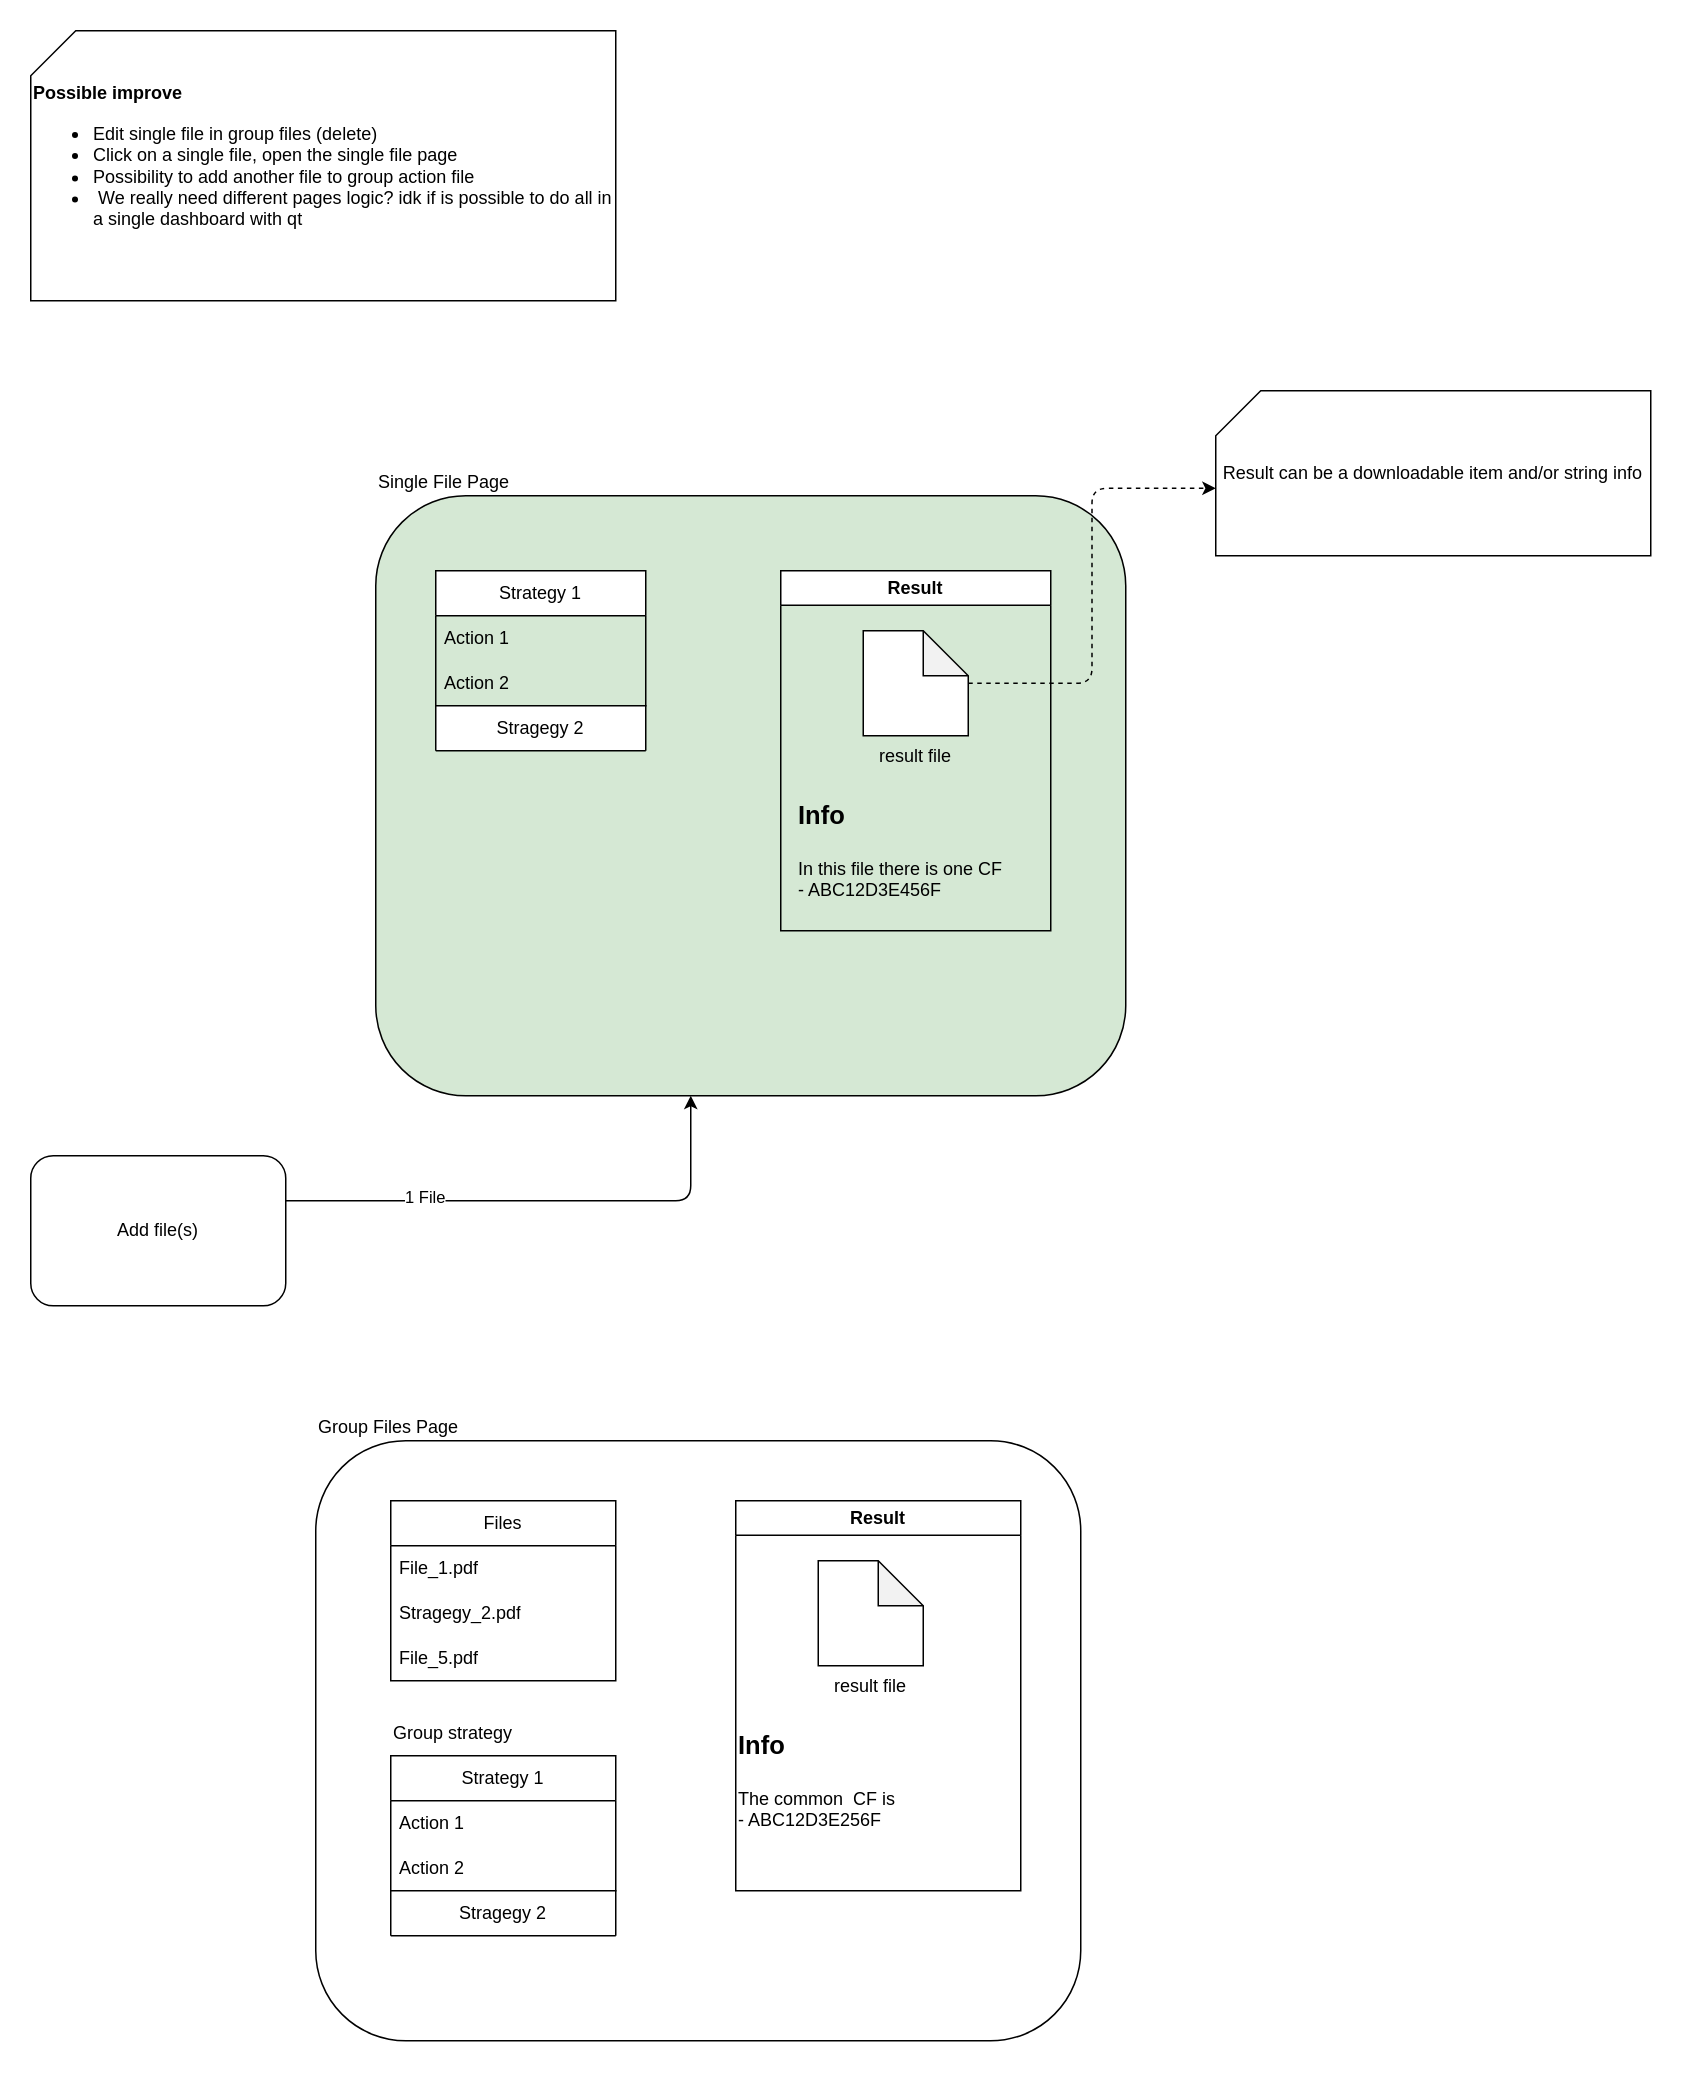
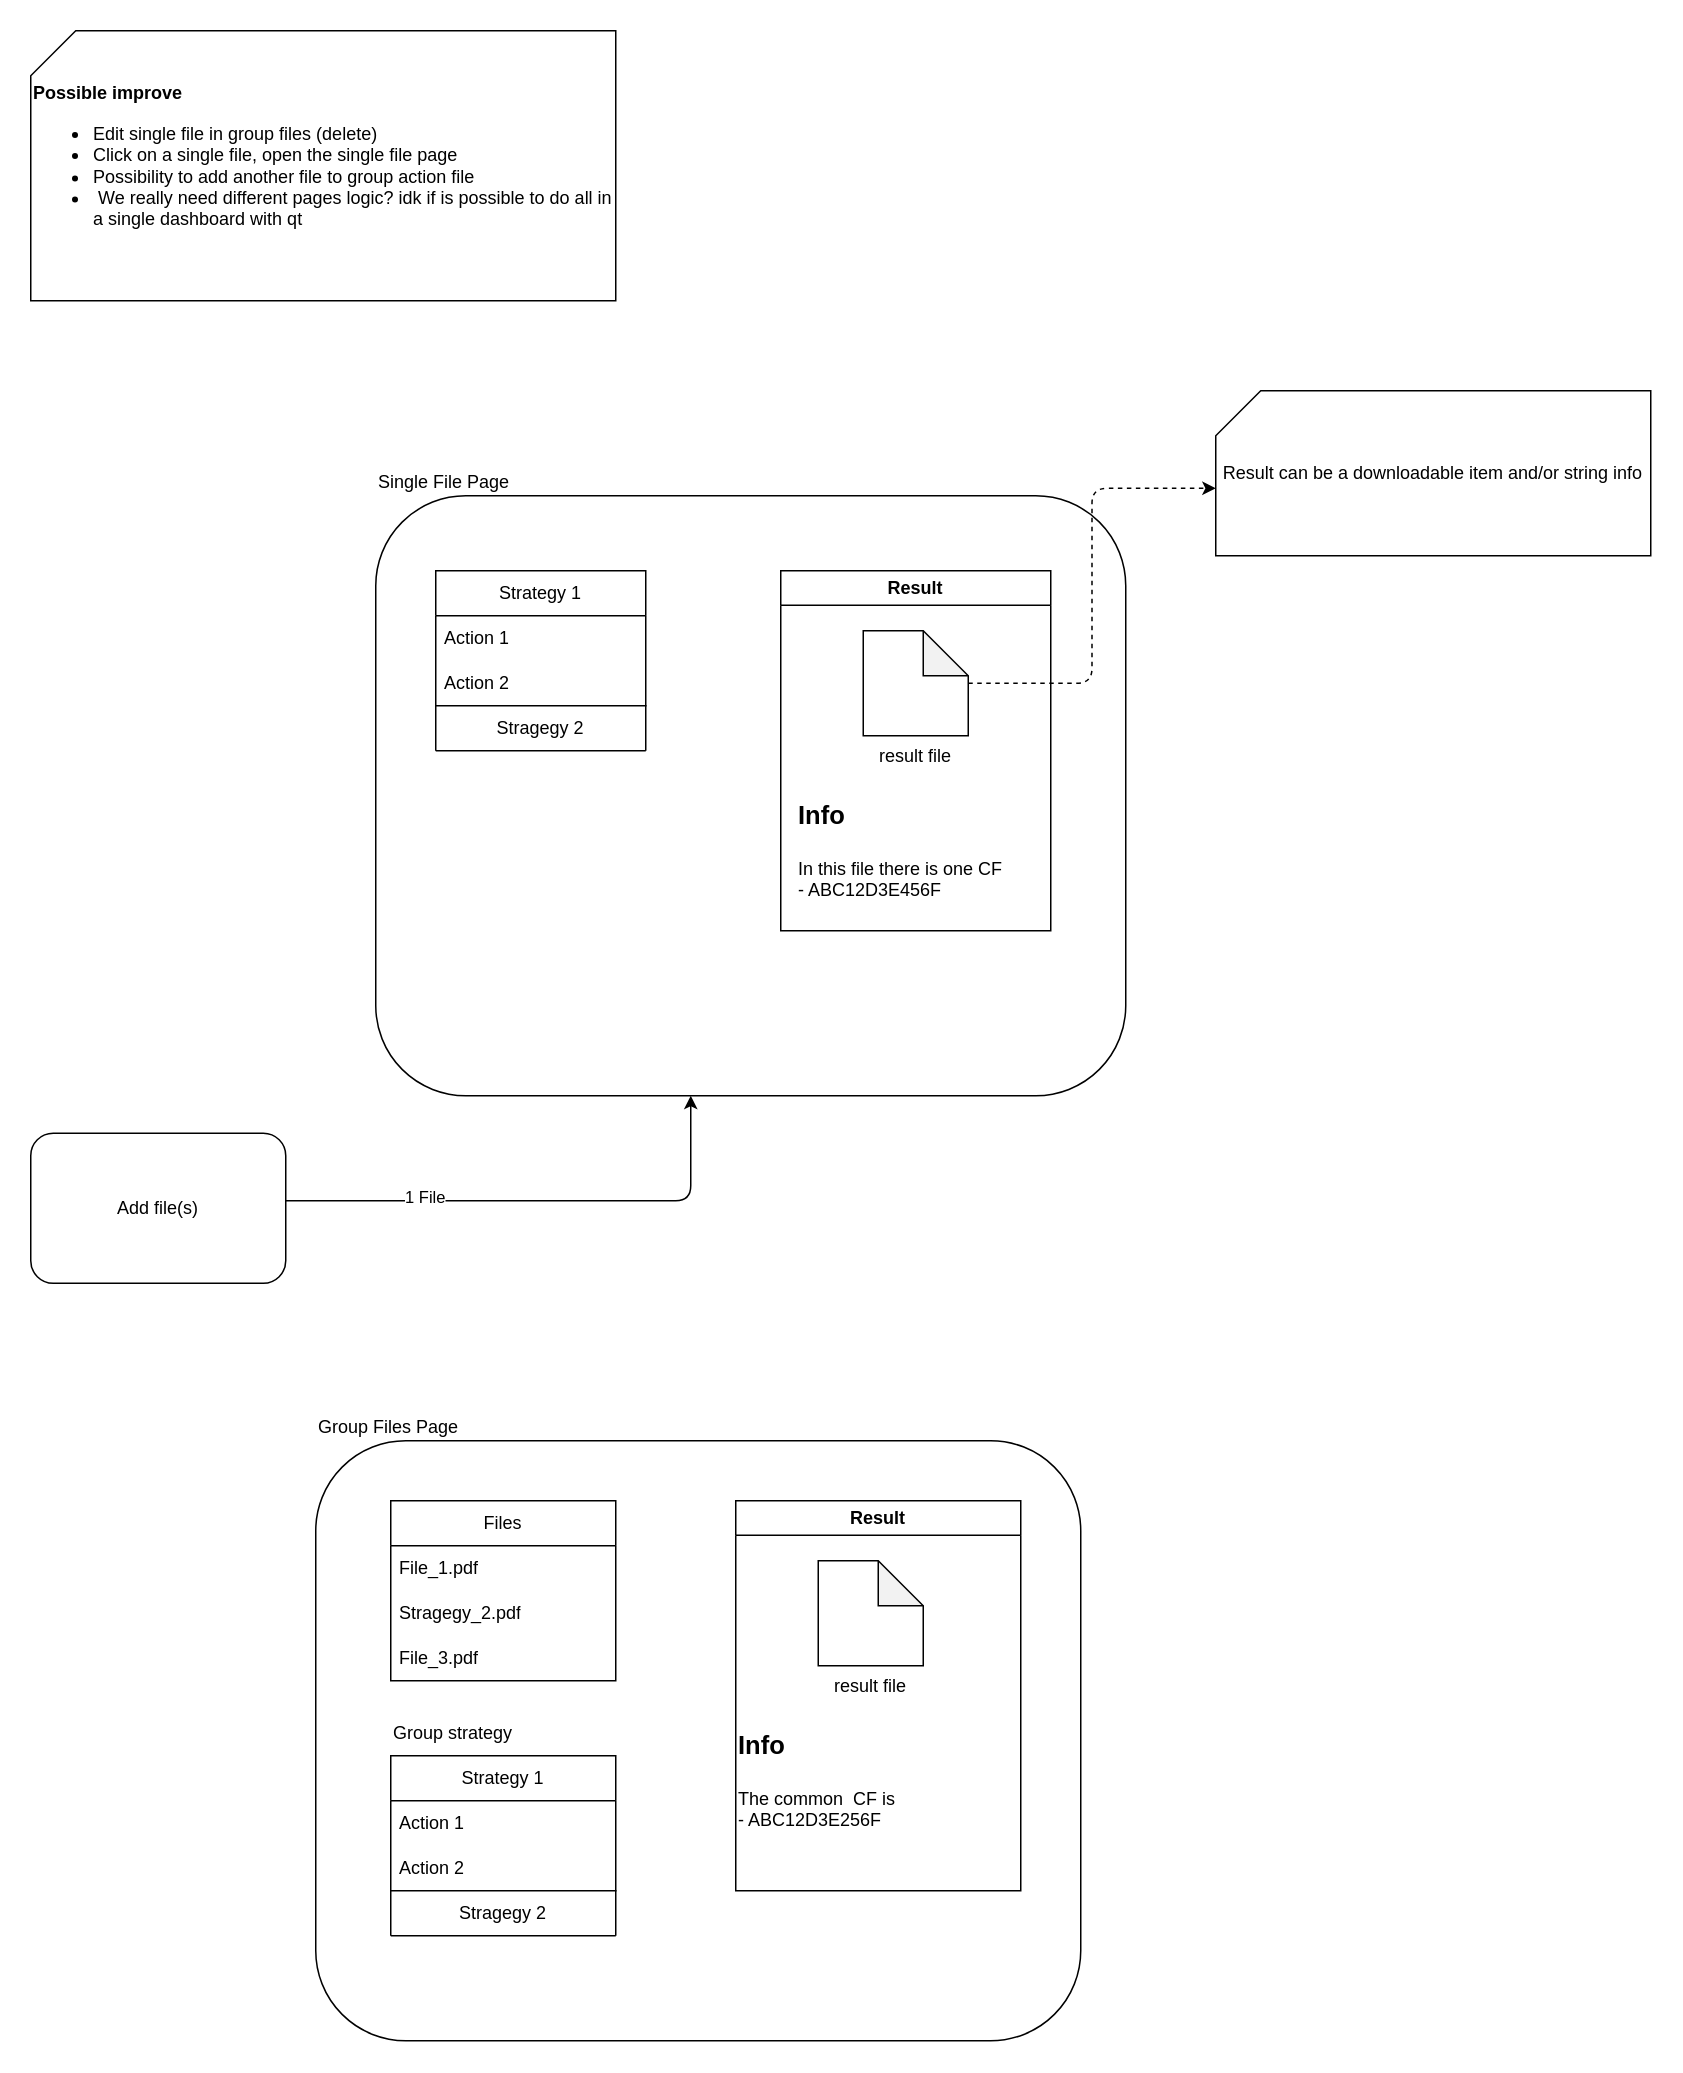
(751, 796) -> (751, 796)
(158, 1231) -> (158, 1208)
(443, 1658) -> (443, 1658)
